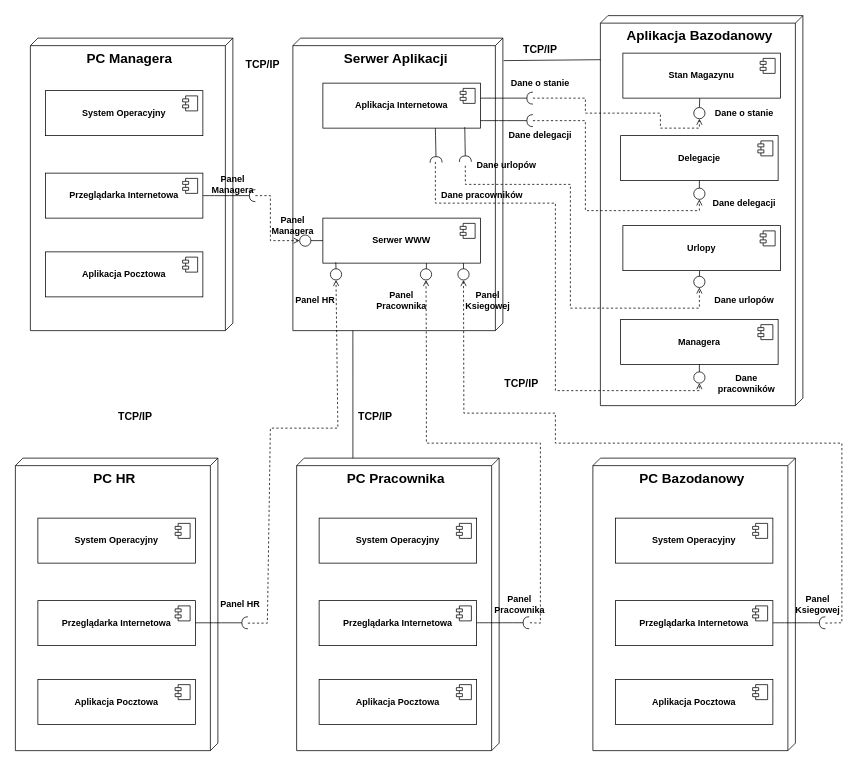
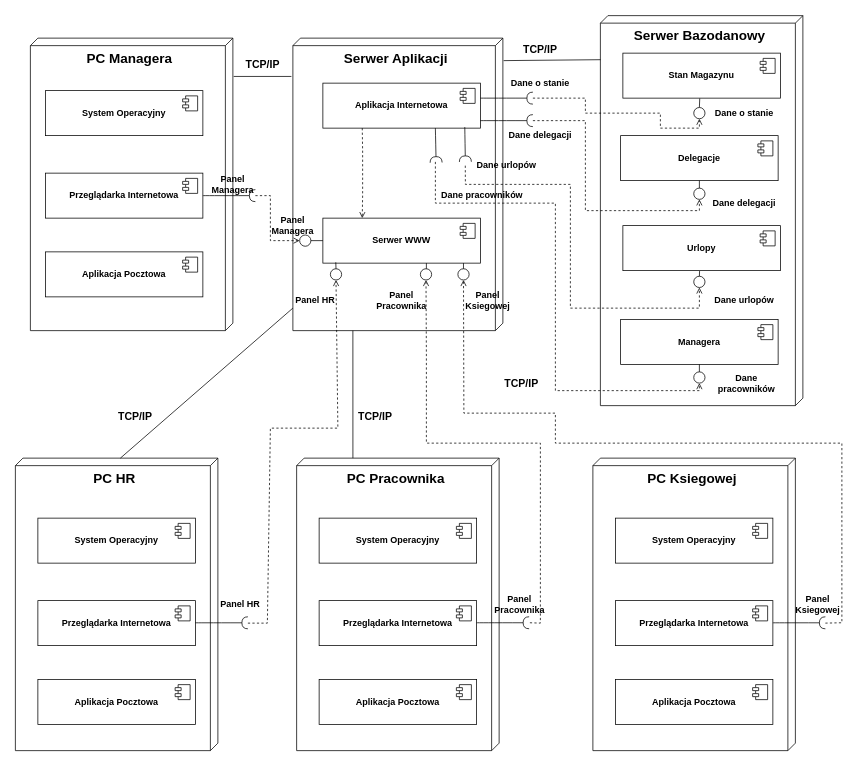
(700, 34) -> (700, 34)
none -> (262, 76)
none -> (363, 171)
none -> (207, 383)
(692, 476) -> (692, 476)
